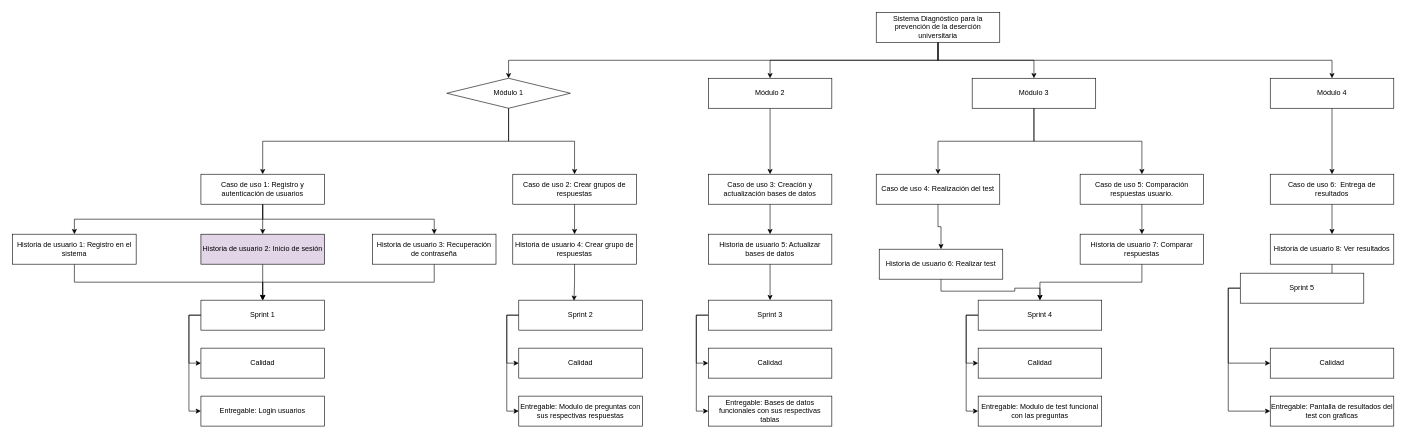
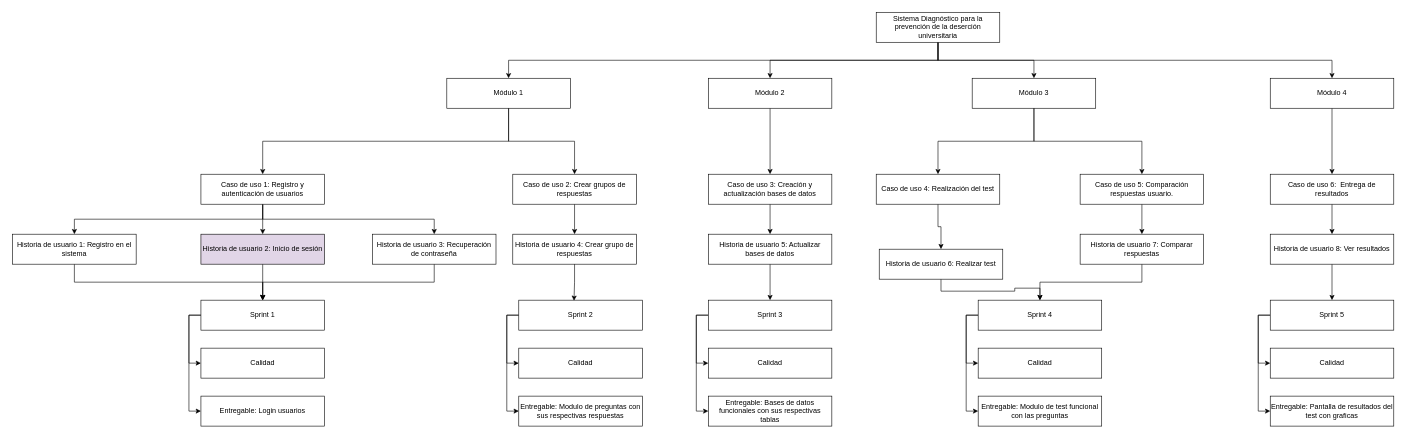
(509, 93) -> (509, 93)
(1302, 288) -> (1332, 315)
